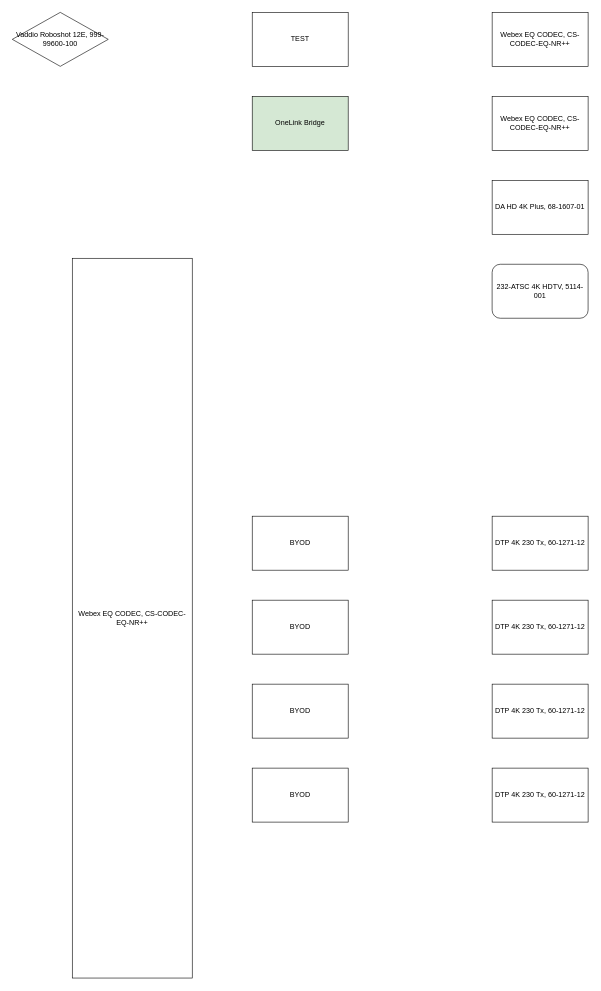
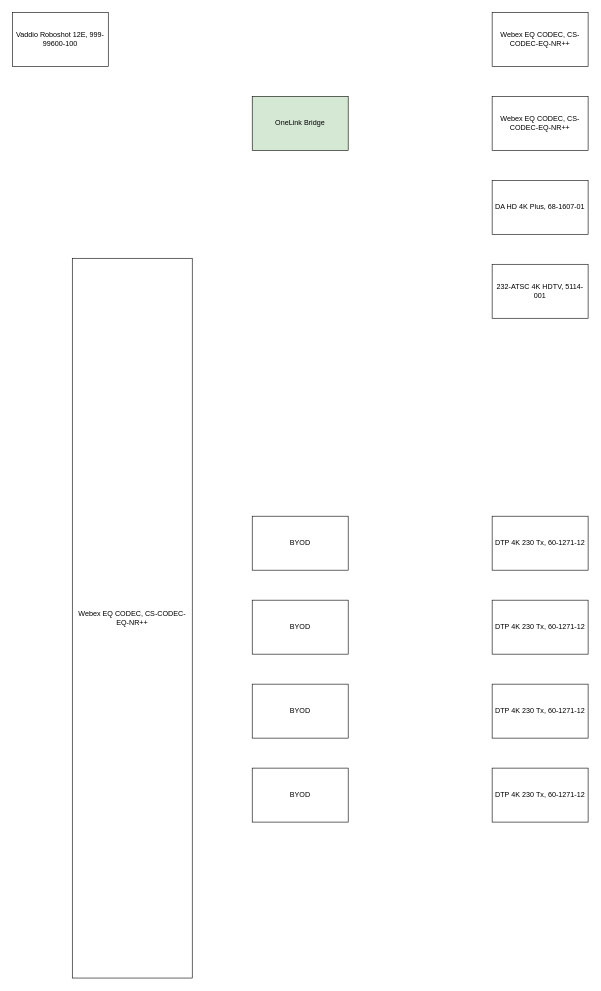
(60, 39) -> (60, 39)
(300, 39) -> none
(540, 291) -> (540, 291)
